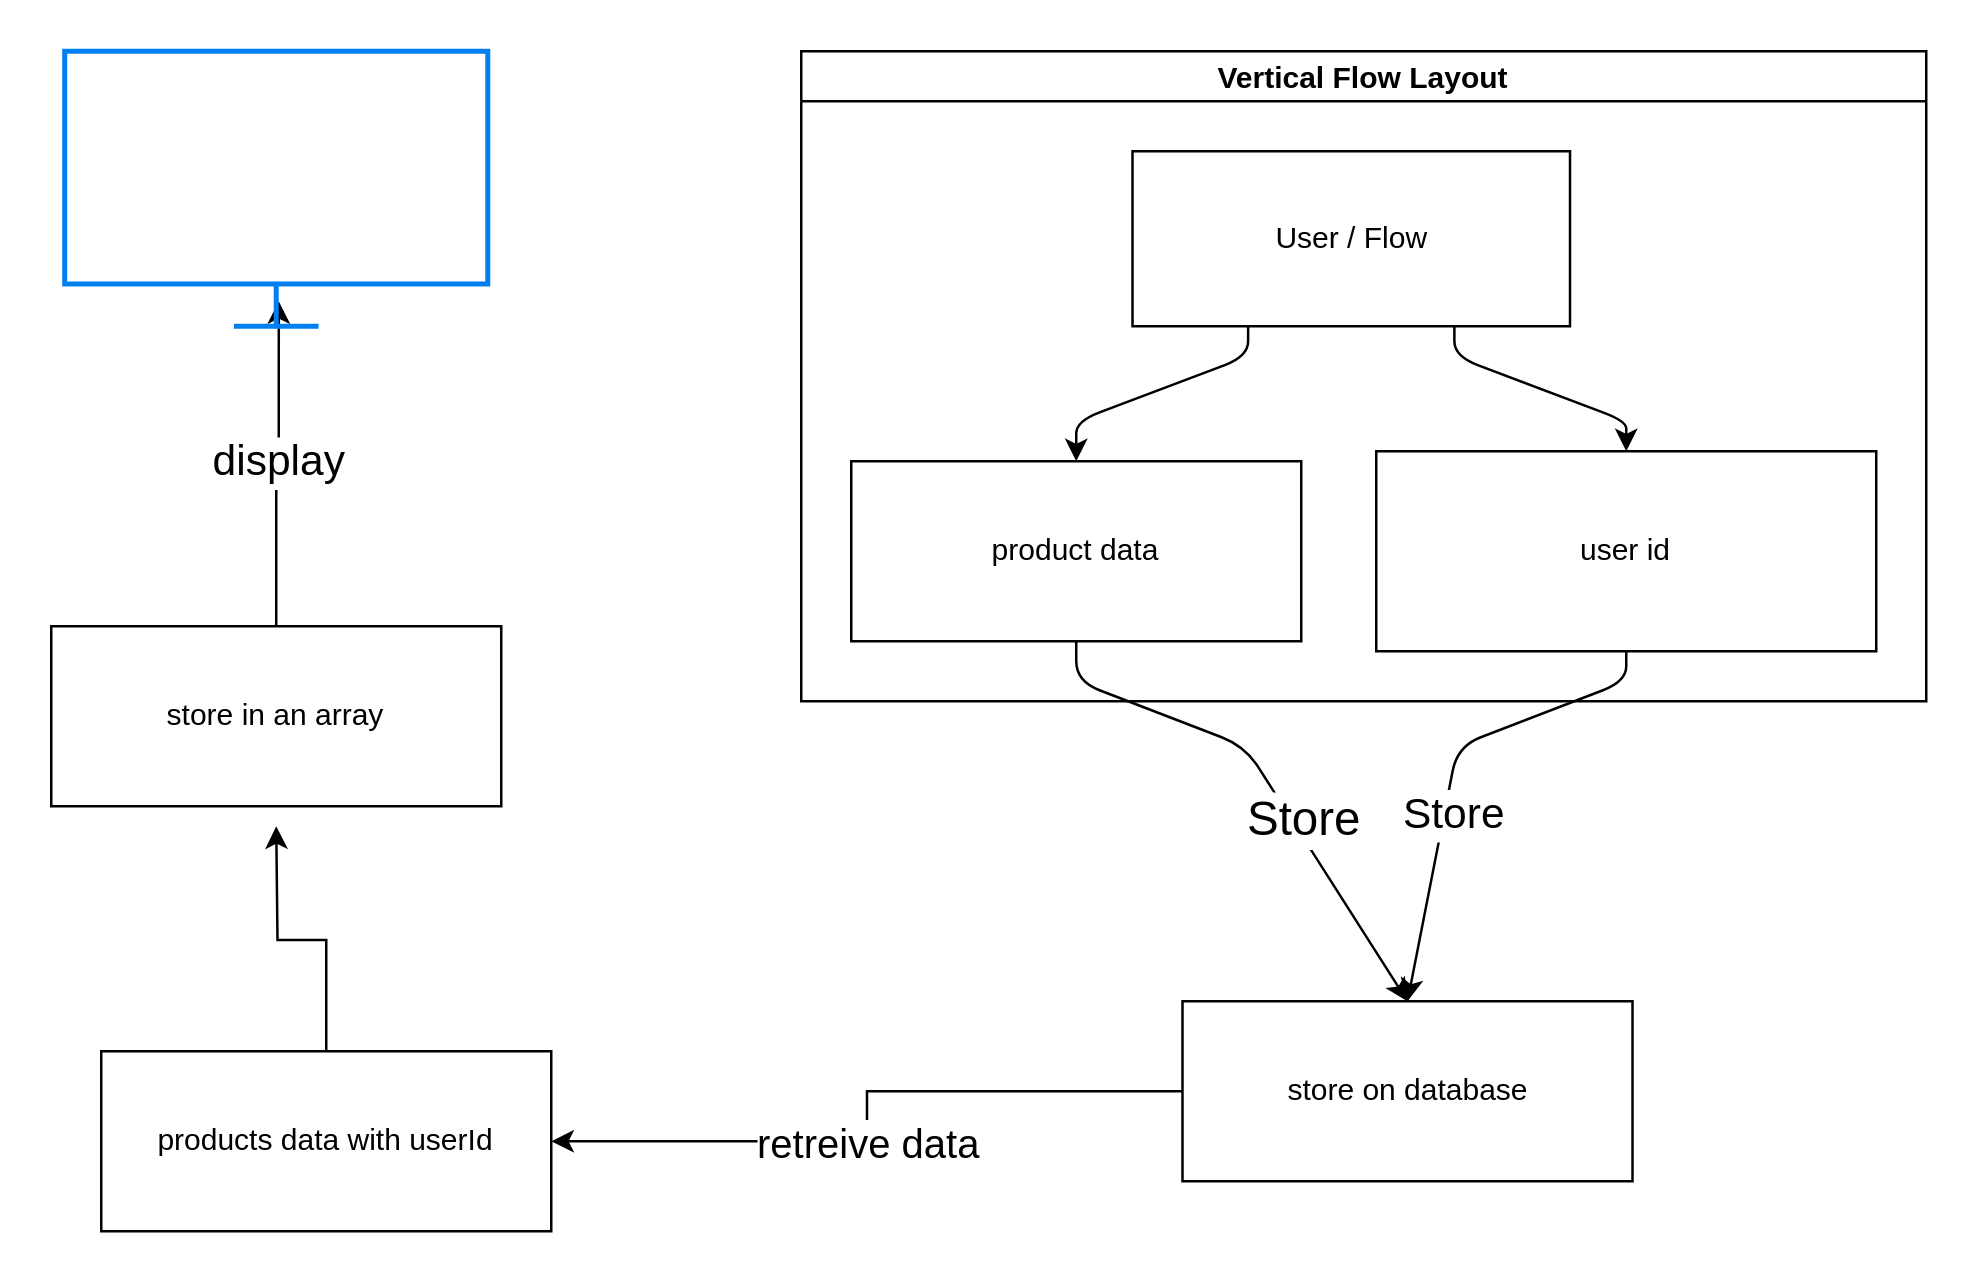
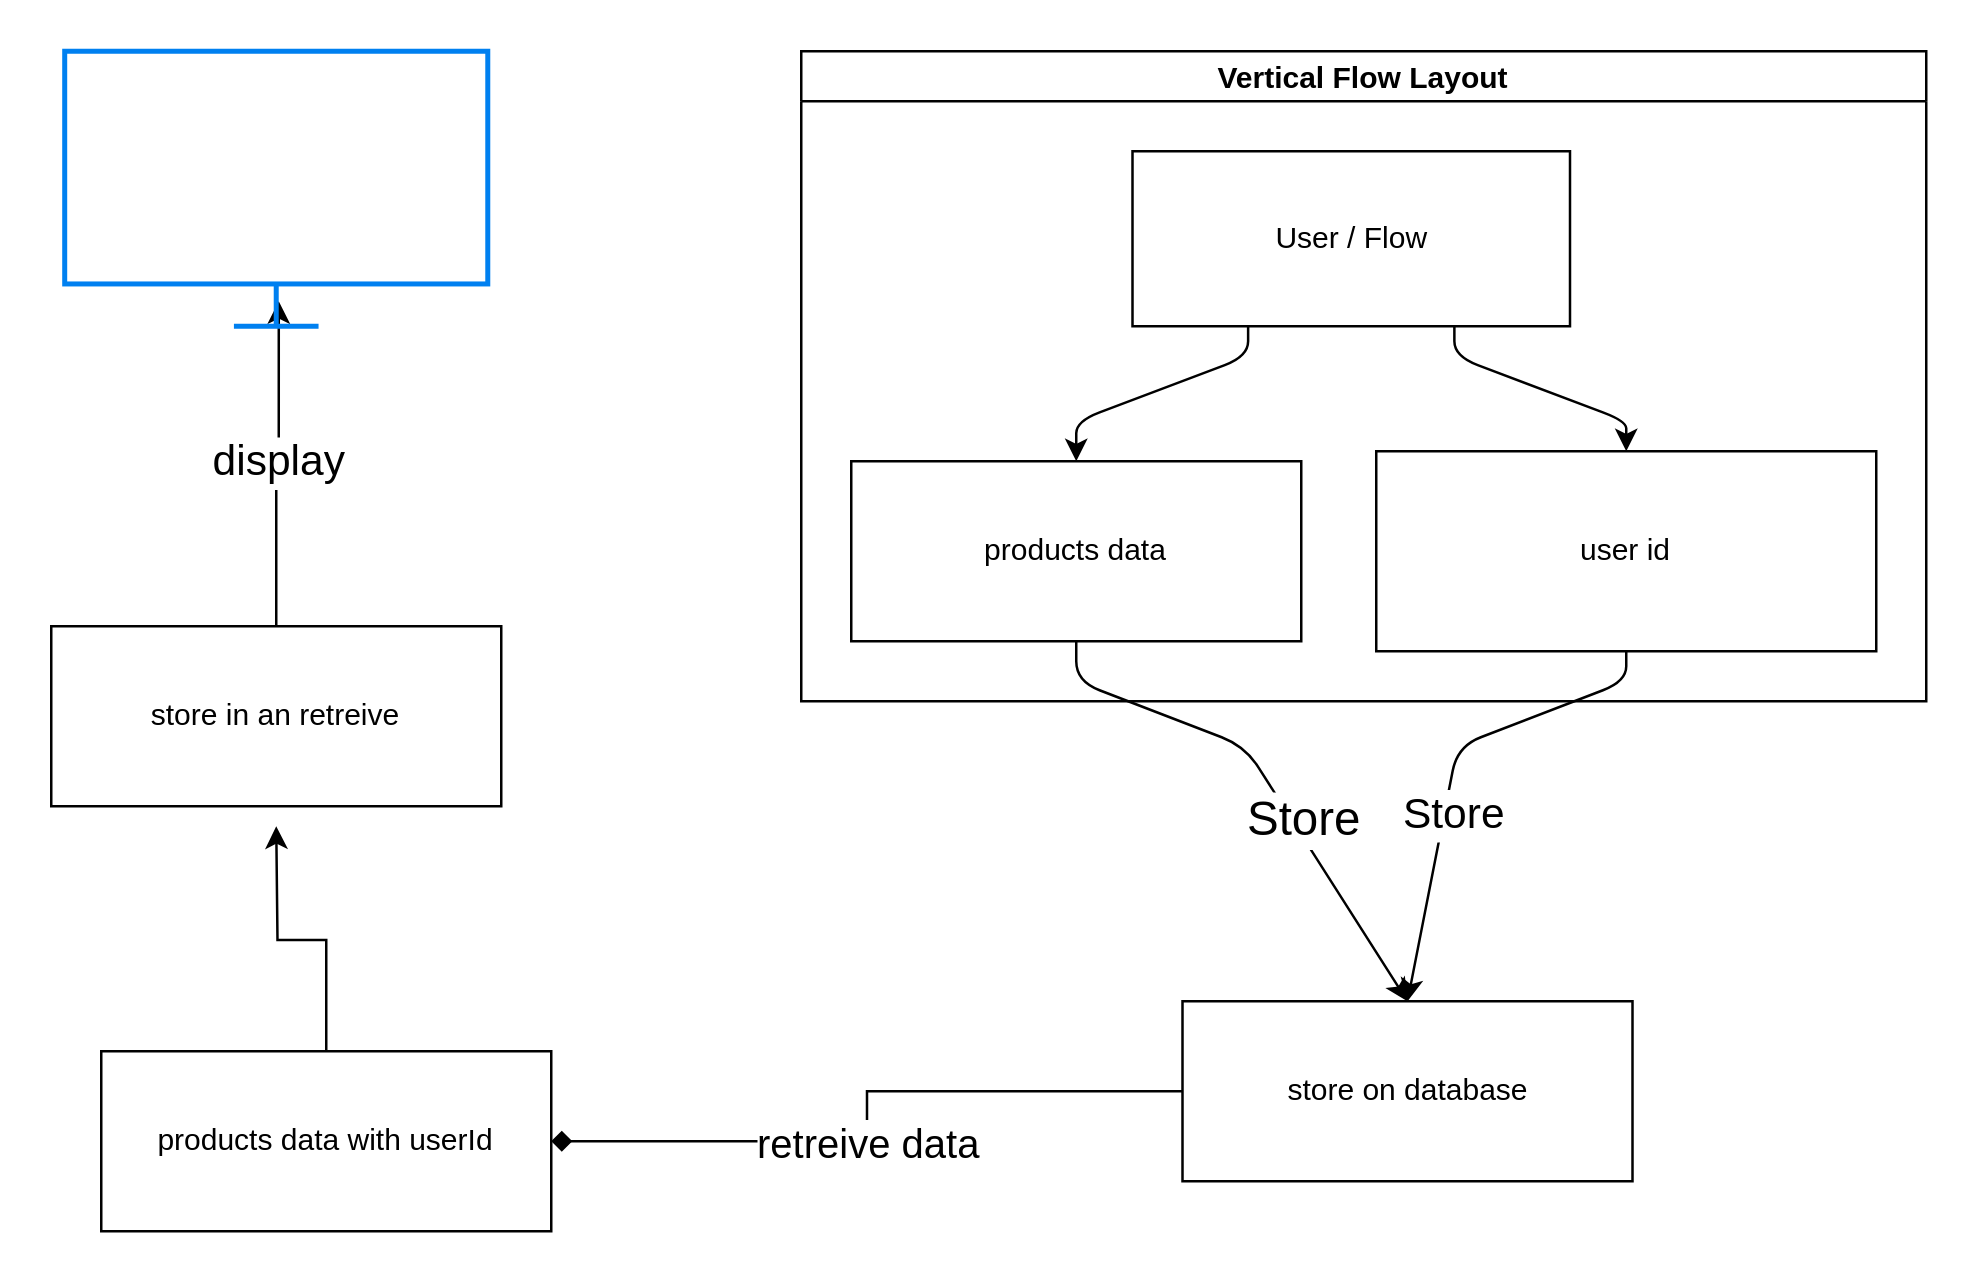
(1076, 551) -> (1076, 551)
(276, 716) -> (276, 716)
(570, 1141) -> (572, 1141)
